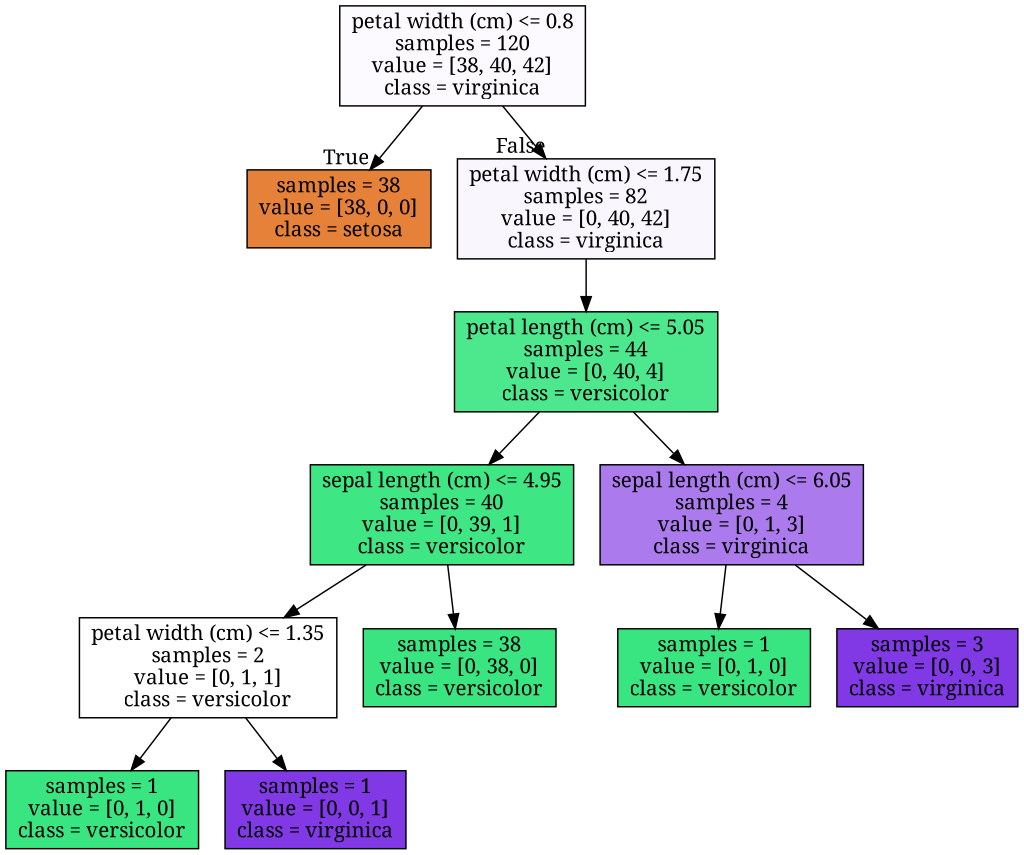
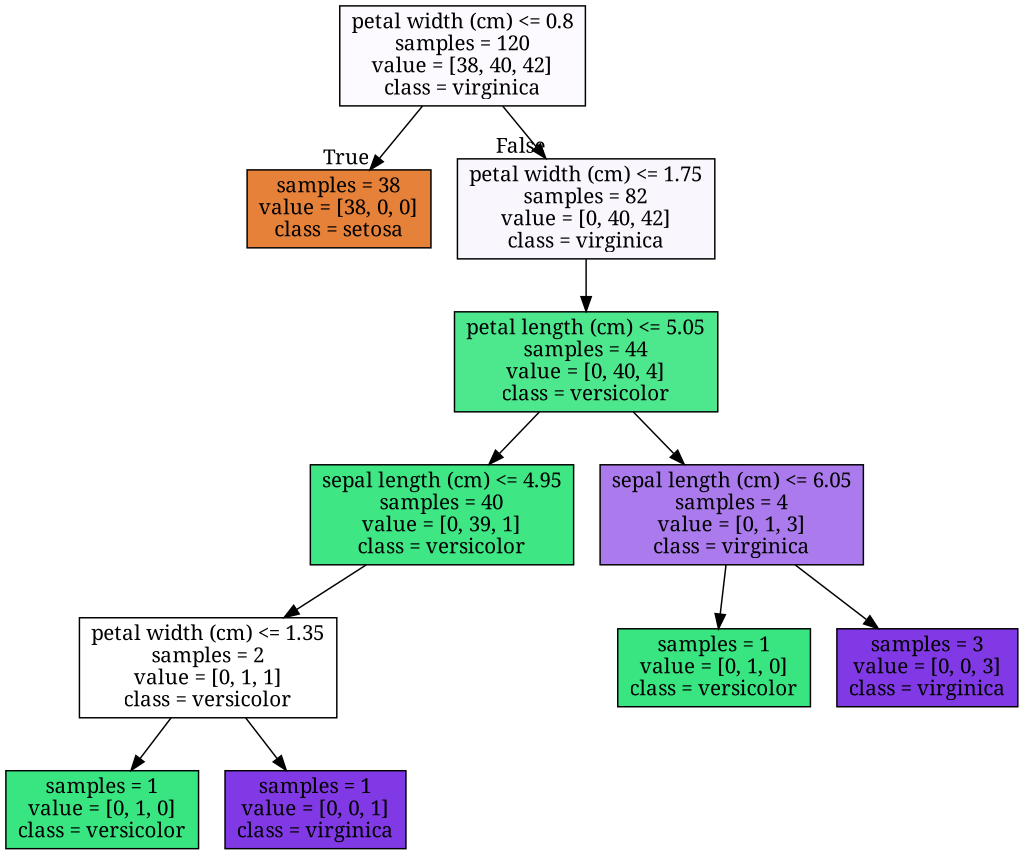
(460, 668) -> none
